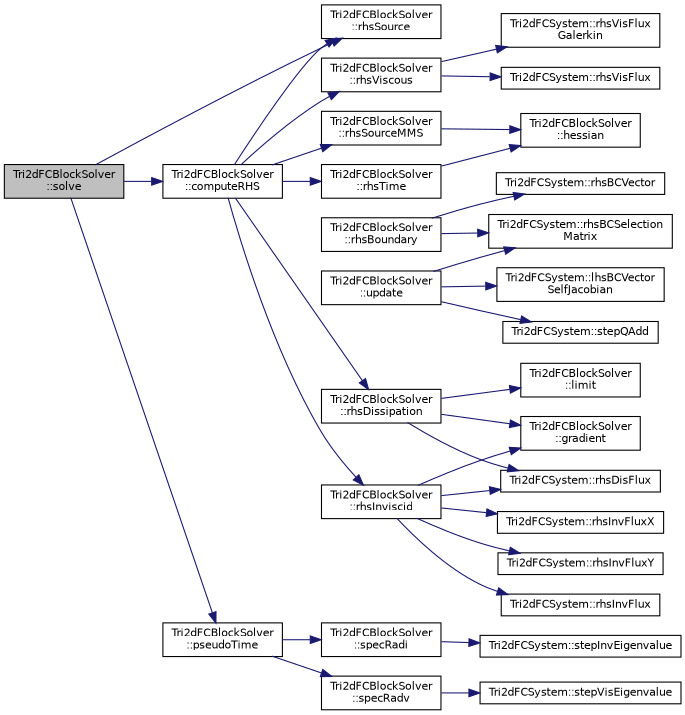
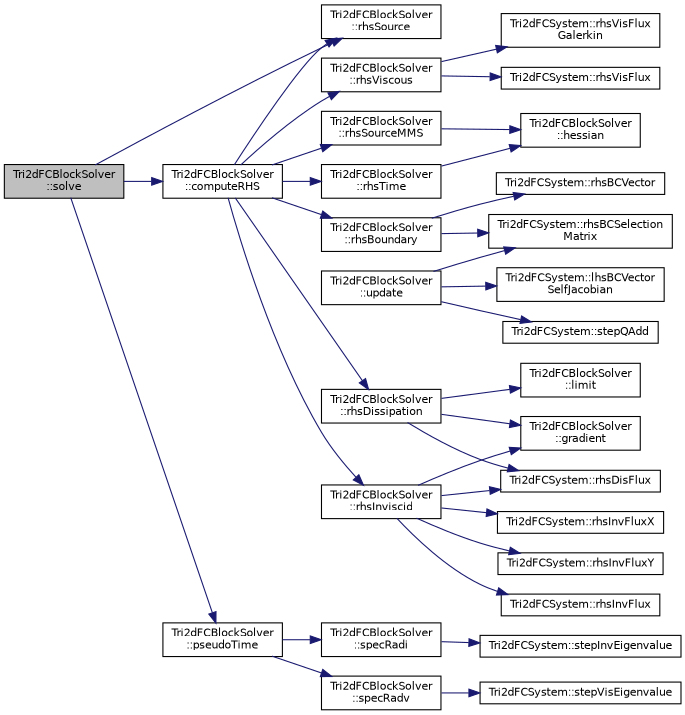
none -> (297, 206)
